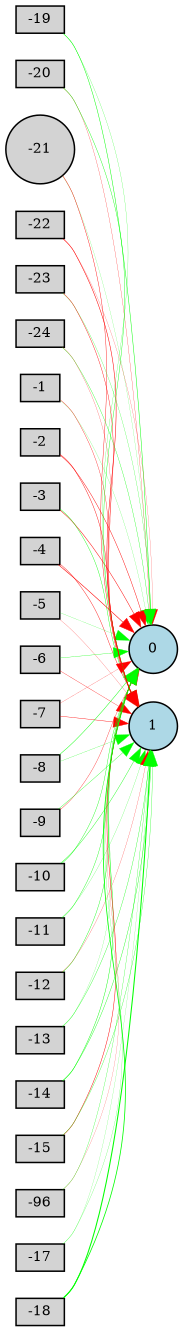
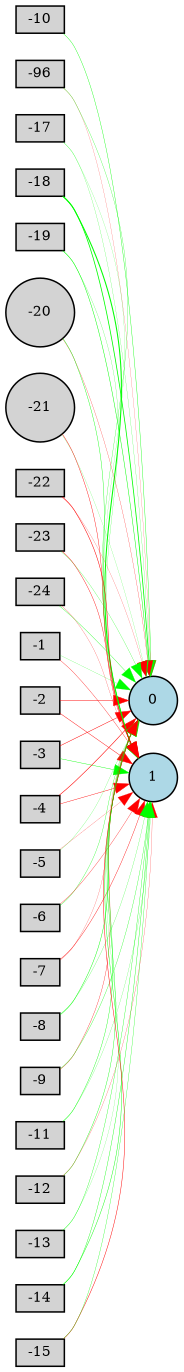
(40, 74) -> (40, 313)
(101, 815) -> none
